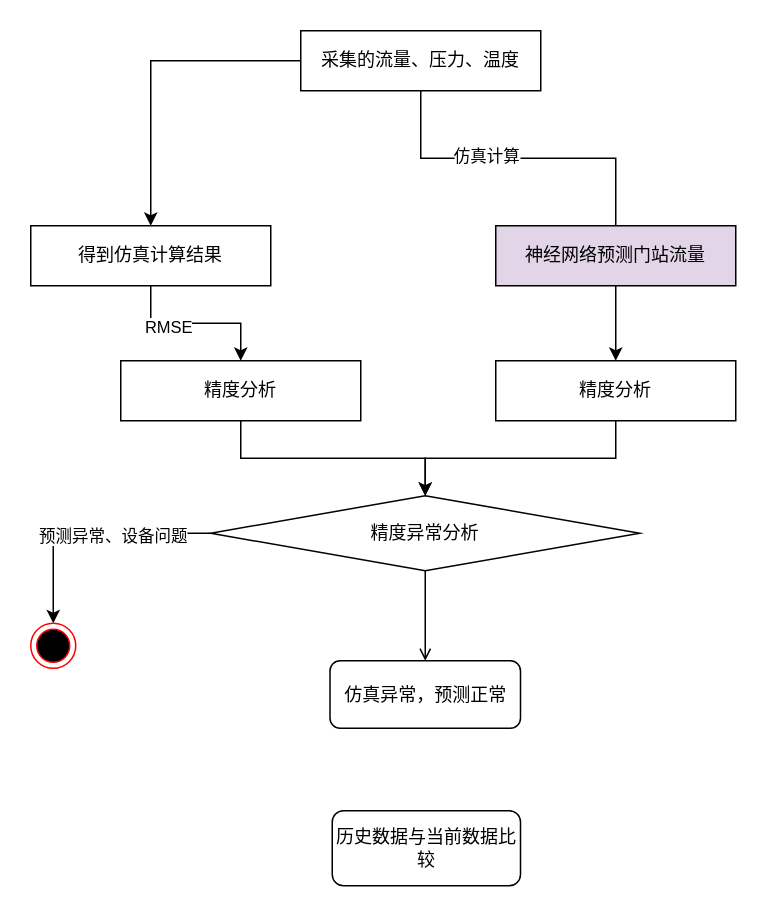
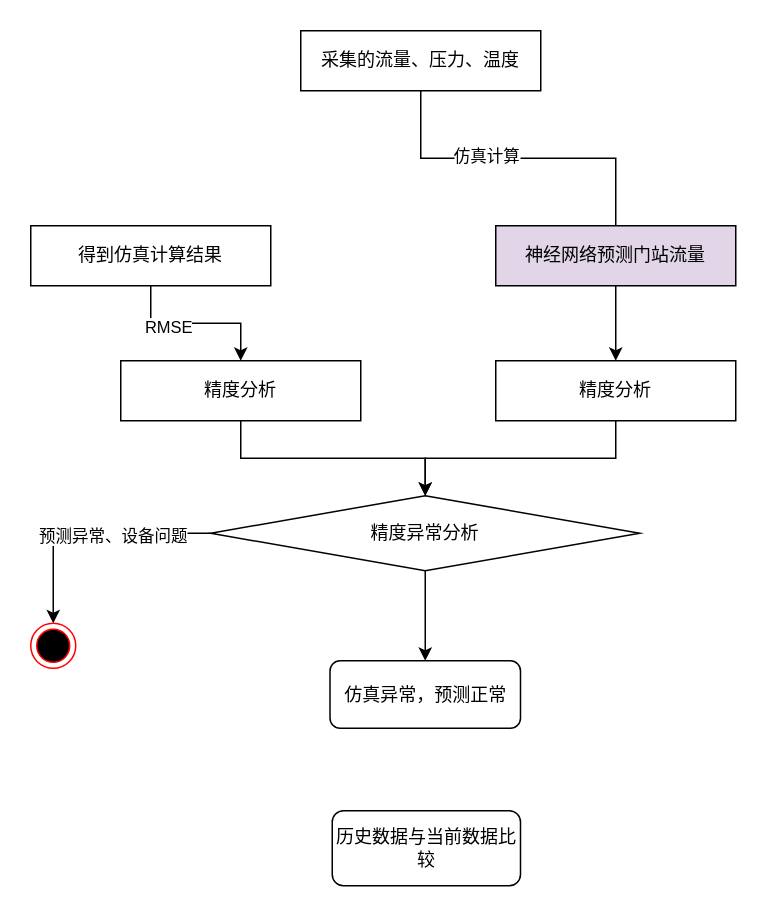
(151, 63) -> none
(425, 651) -> (425, 649)
